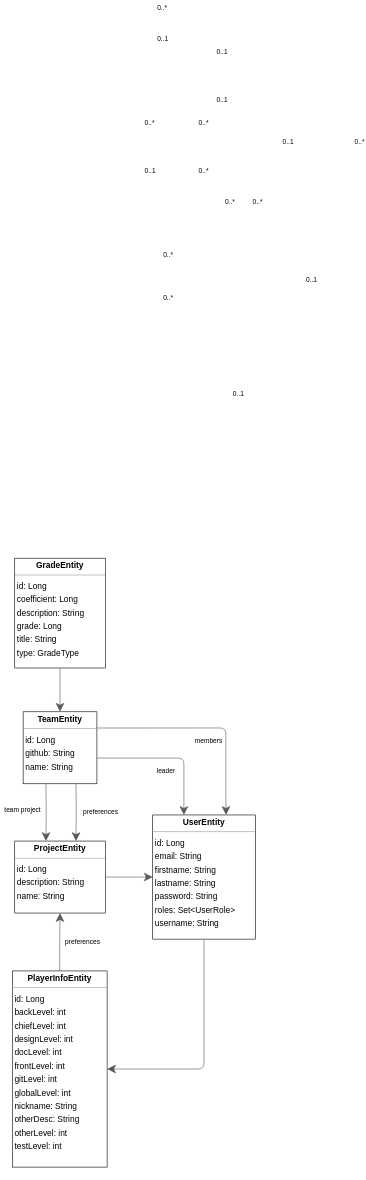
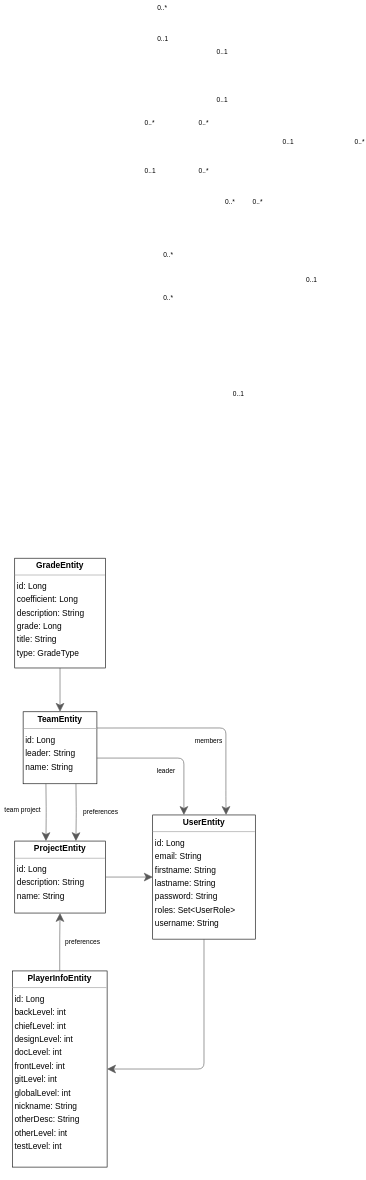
(53, 732) -> (53, 732)
